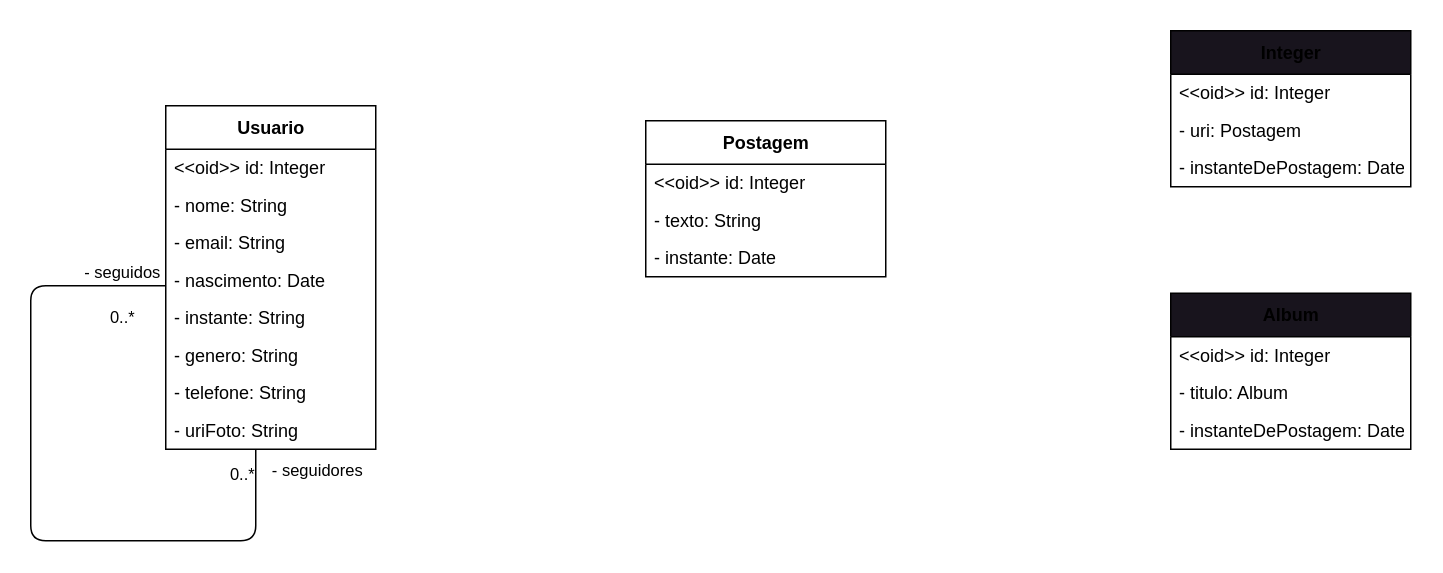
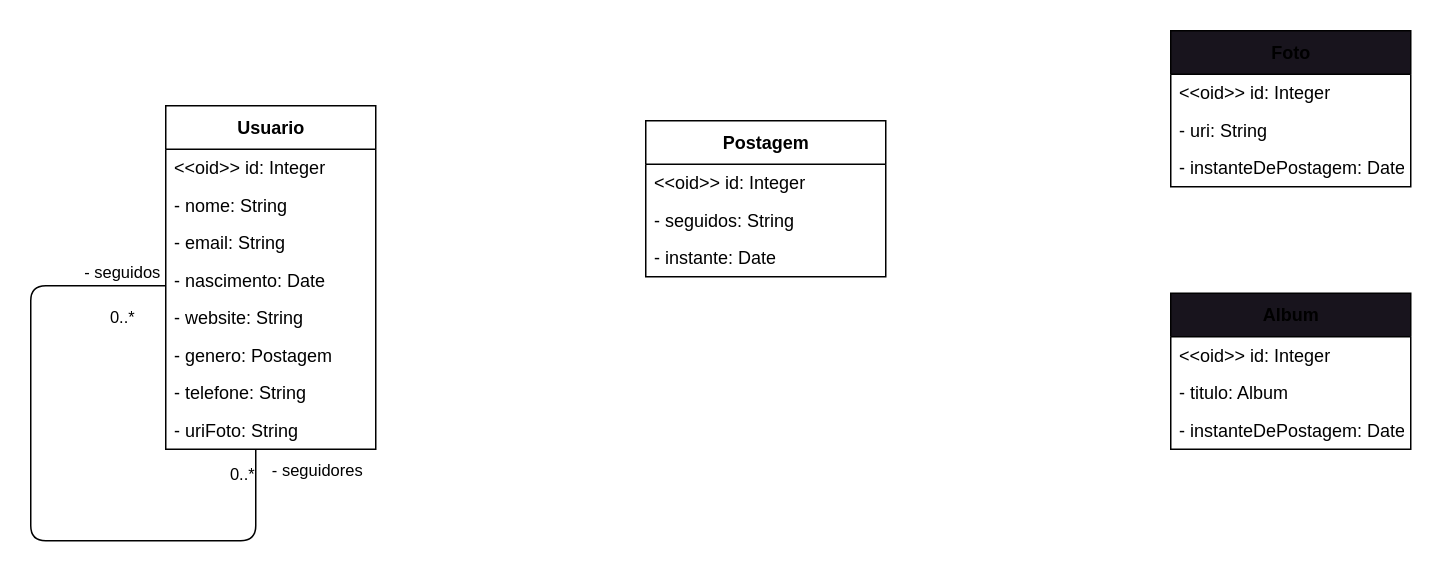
(1292, 53) -> (1292, 53)
(1246, 131) -> (1234, 131)
(721, 221) -> (734, 221)
(254, 319) -> (249, 319)
(246, 356) -> (258, 356)
